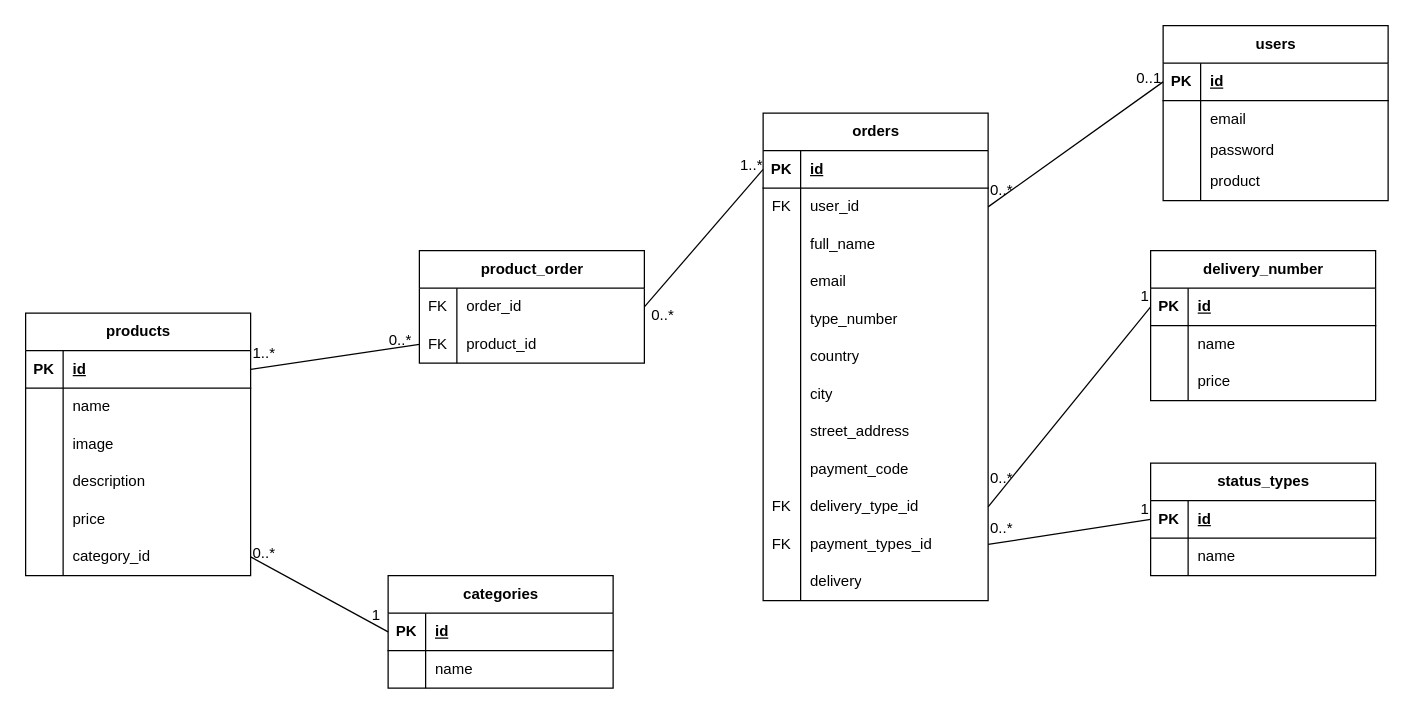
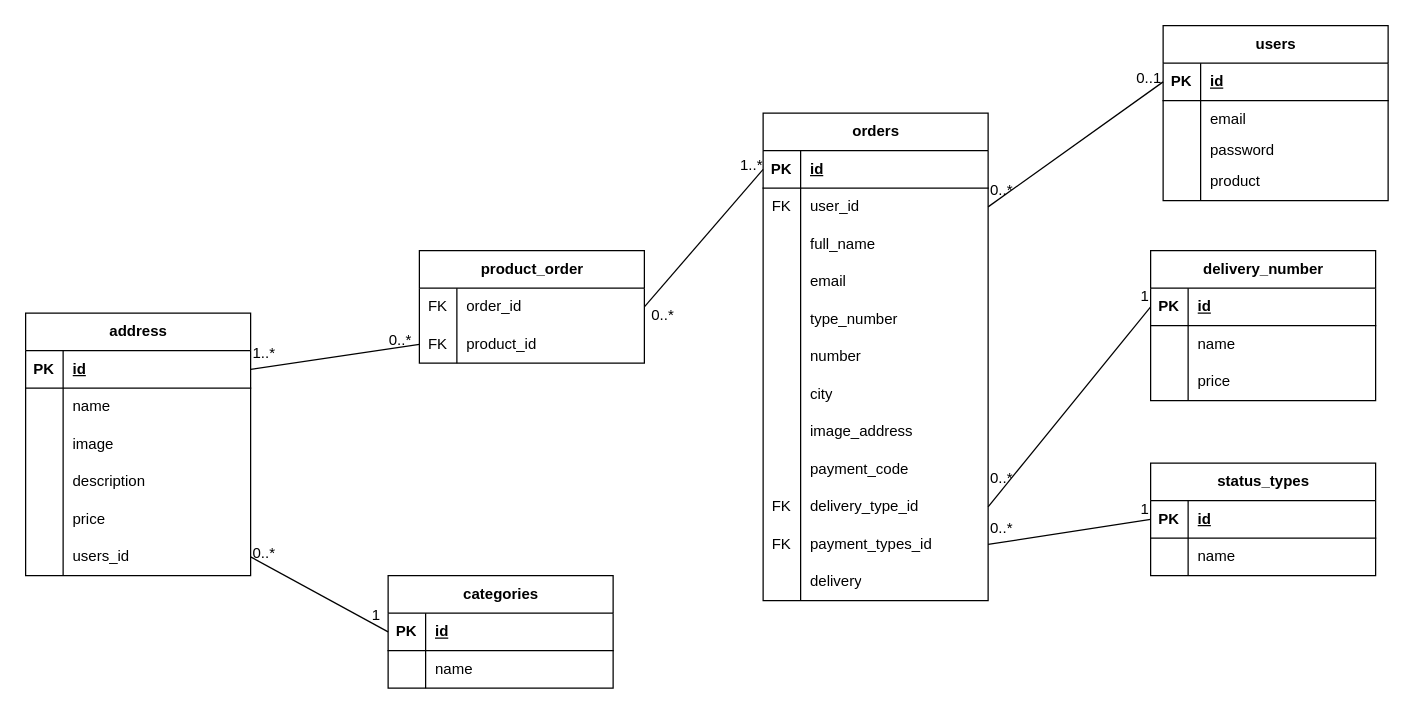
(139, 332) -> (139, 332)
(840, 357) -> (836, 357)
(869, 432) -> (863, 432)
(117, 557) -> (105, 557)
